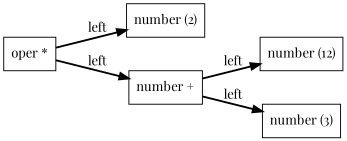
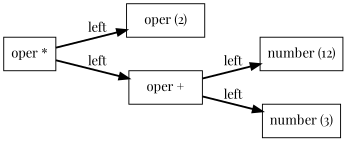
(166, 20) -> (166, 20)
(166, 87) -> (166, 87)
